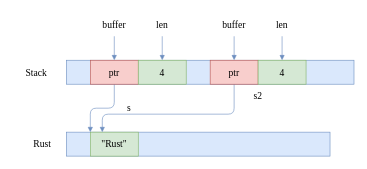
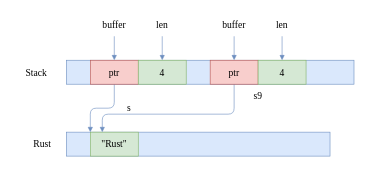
(258, 96) -> (258, 96)
